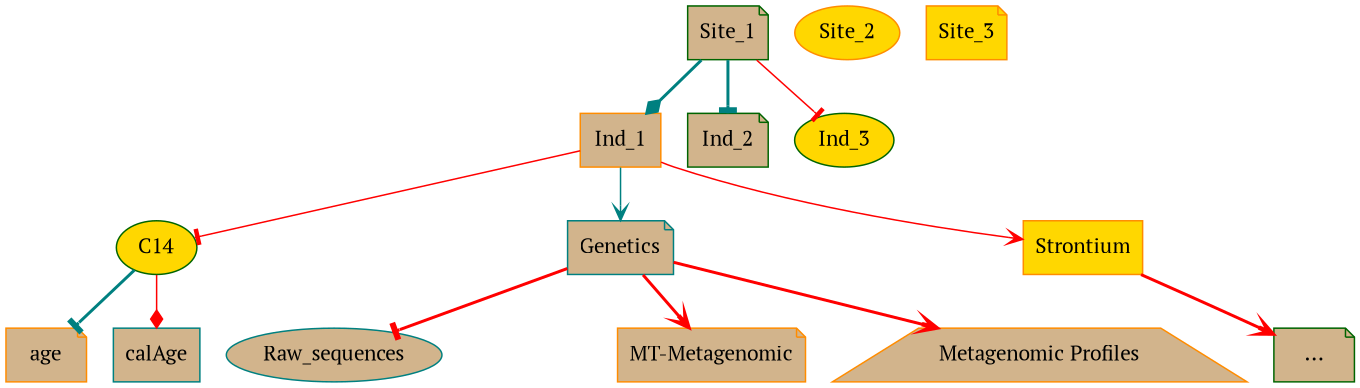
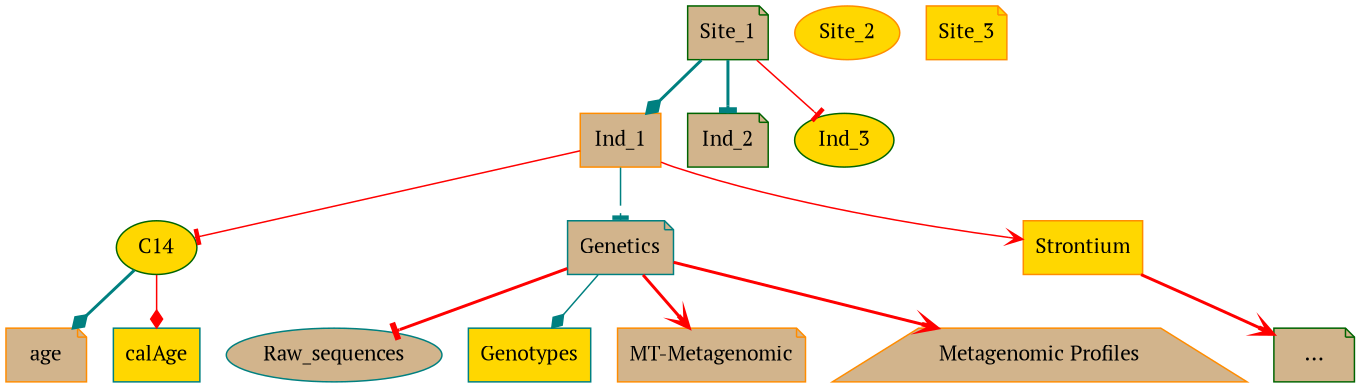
(621, 187) -> (621, 187)
(107, 296) -> (107, 296)
(157, 355) -> (157, 355)
none -> (530, 355)
